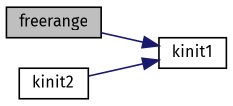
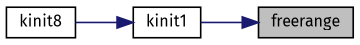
(122, 37) -> (221, 22)
(54, 83) -> (41, 22)
